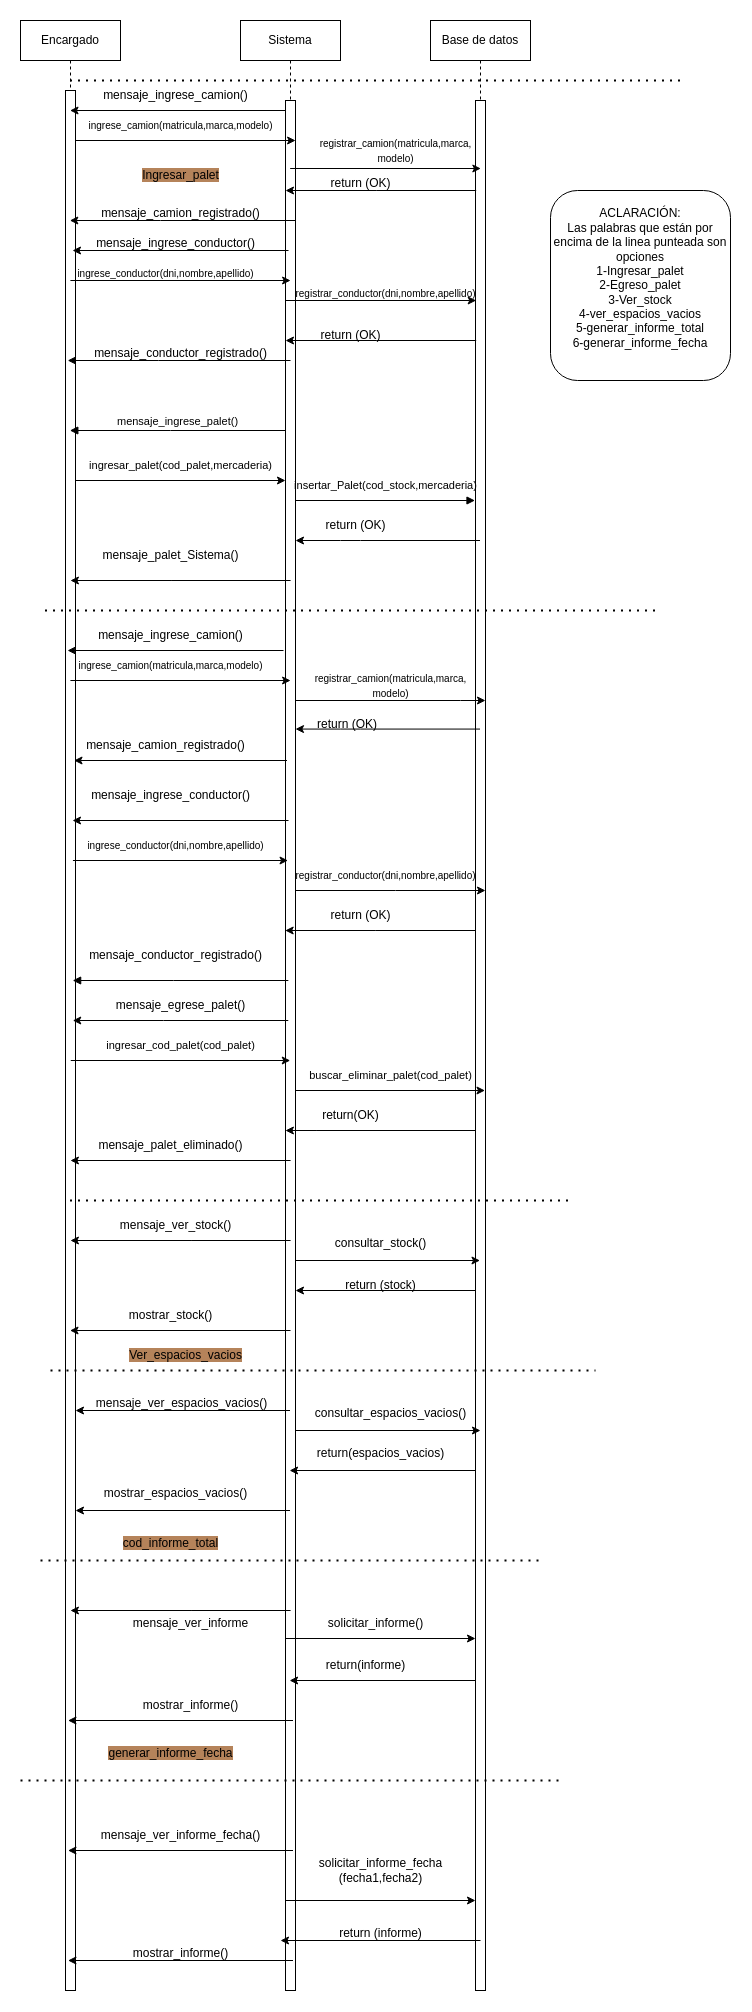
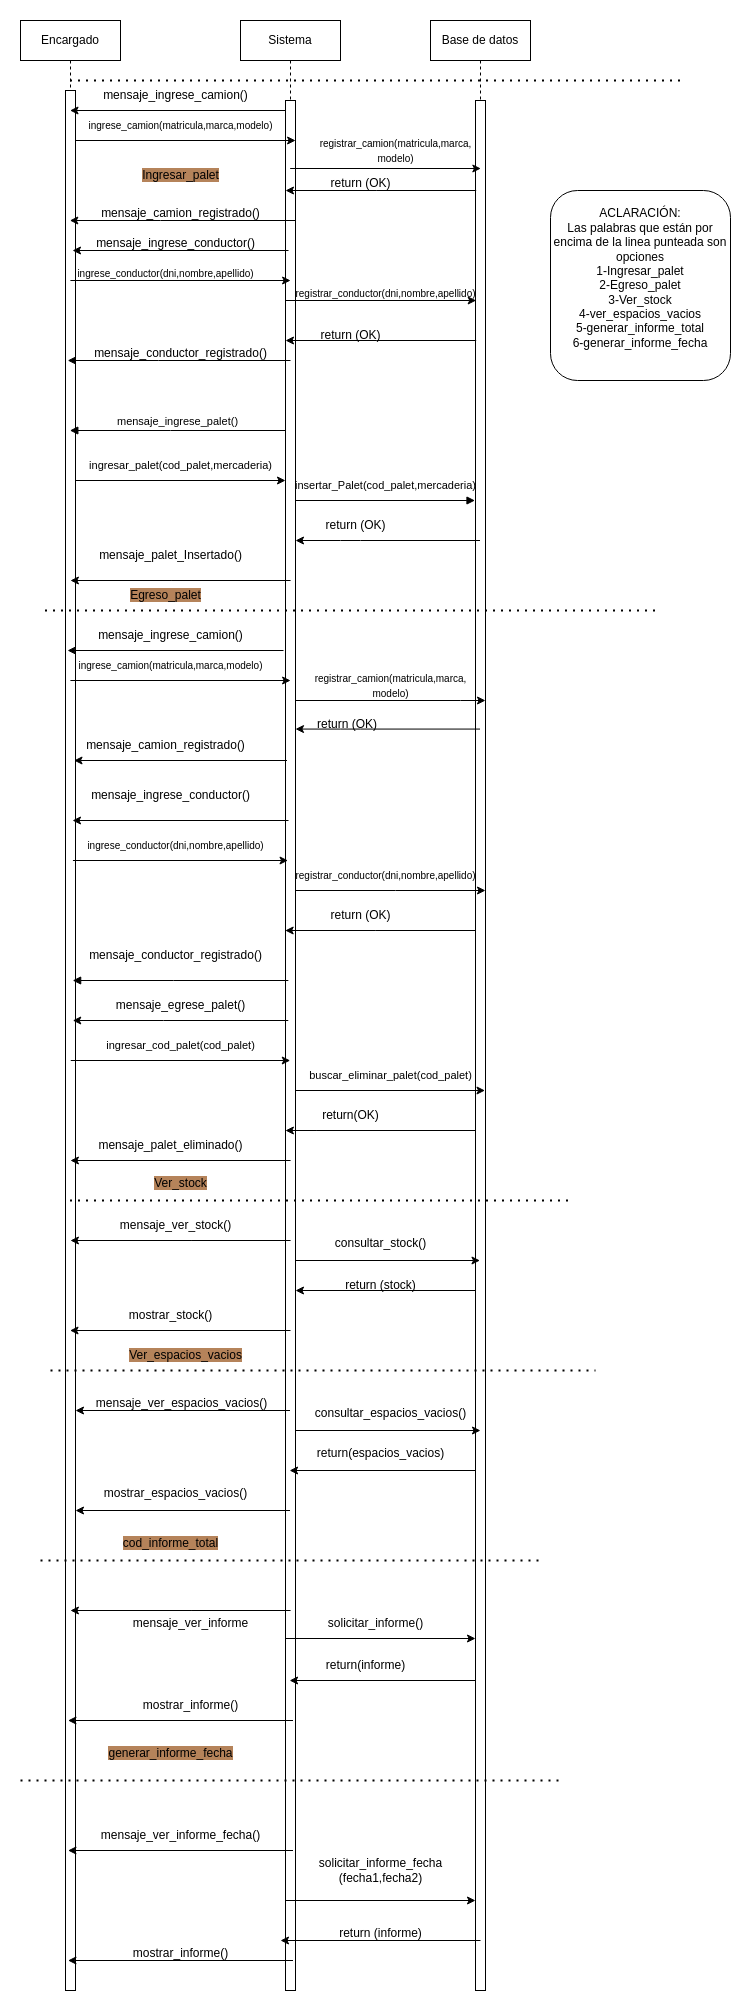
(386, 486) -> (386, 486)
(171, 556) -> (171, 556)
none -> (166, 596)
none -> (181, 1184)
